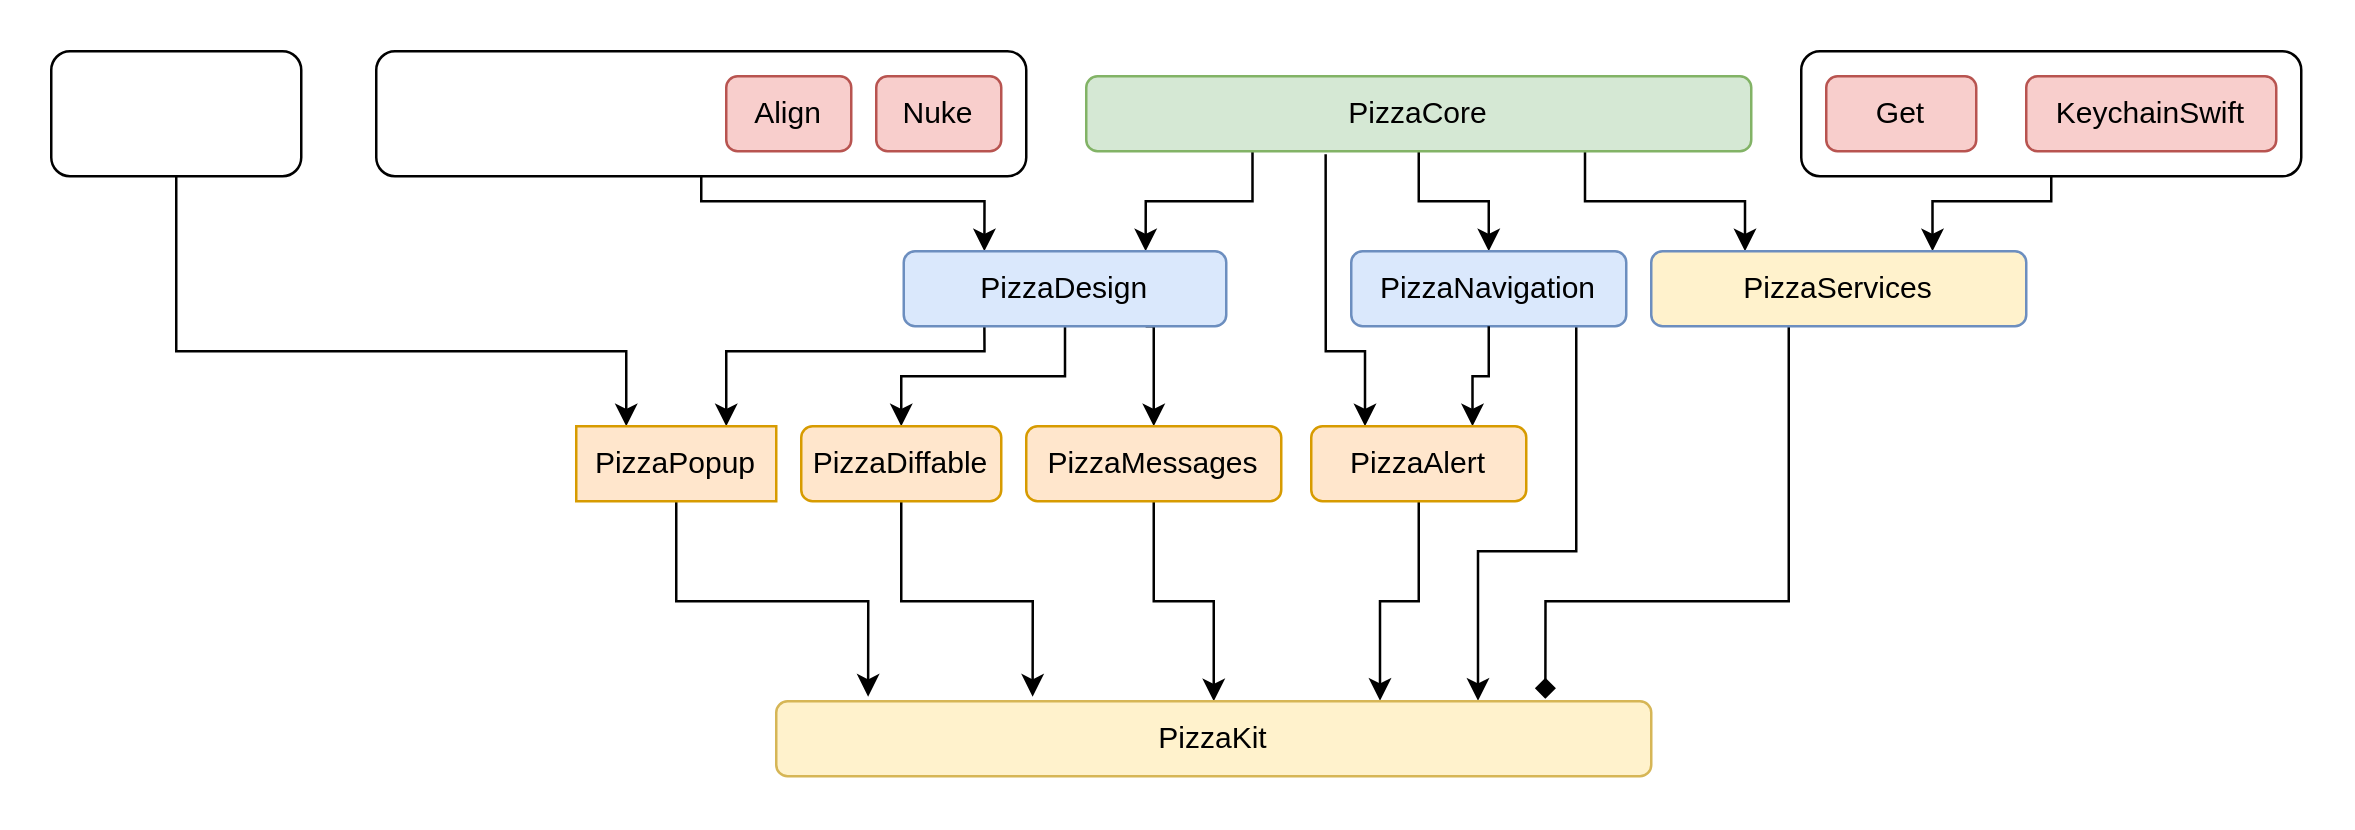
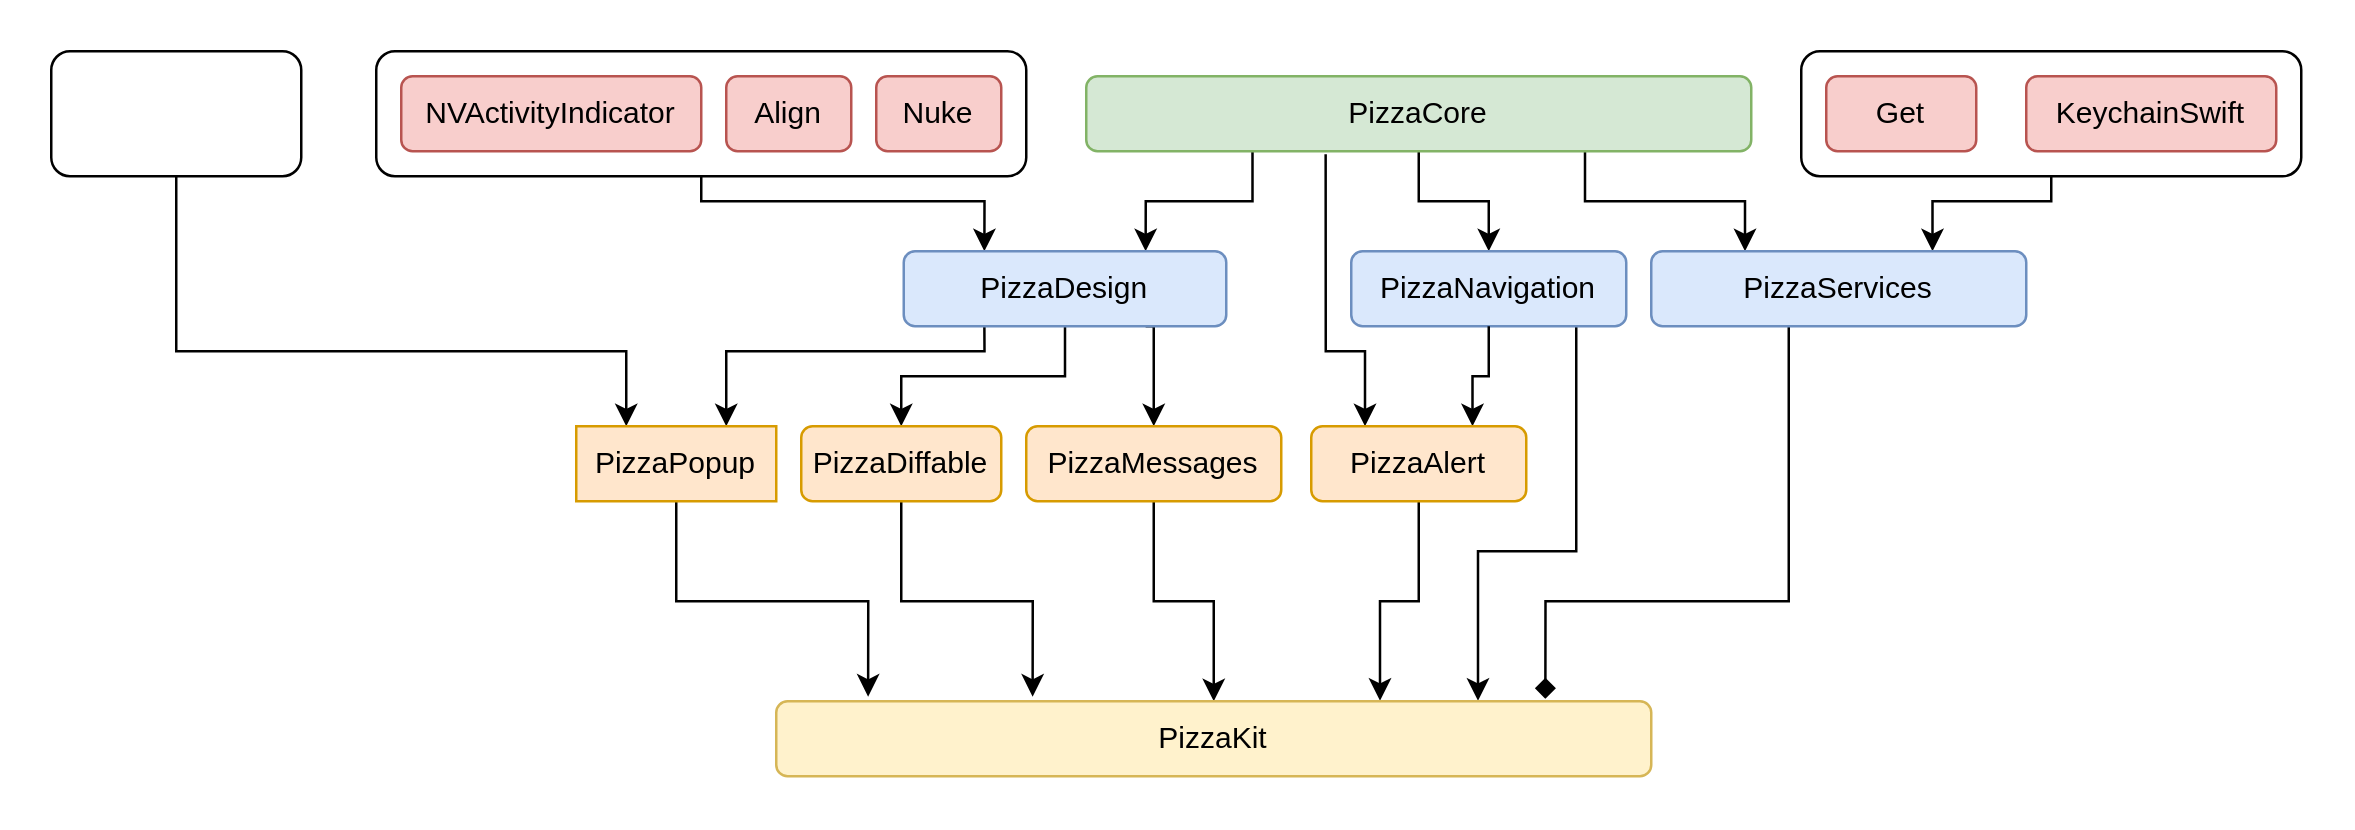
none -> (551, 114)
(1839, 289) -> (1839, 289)
